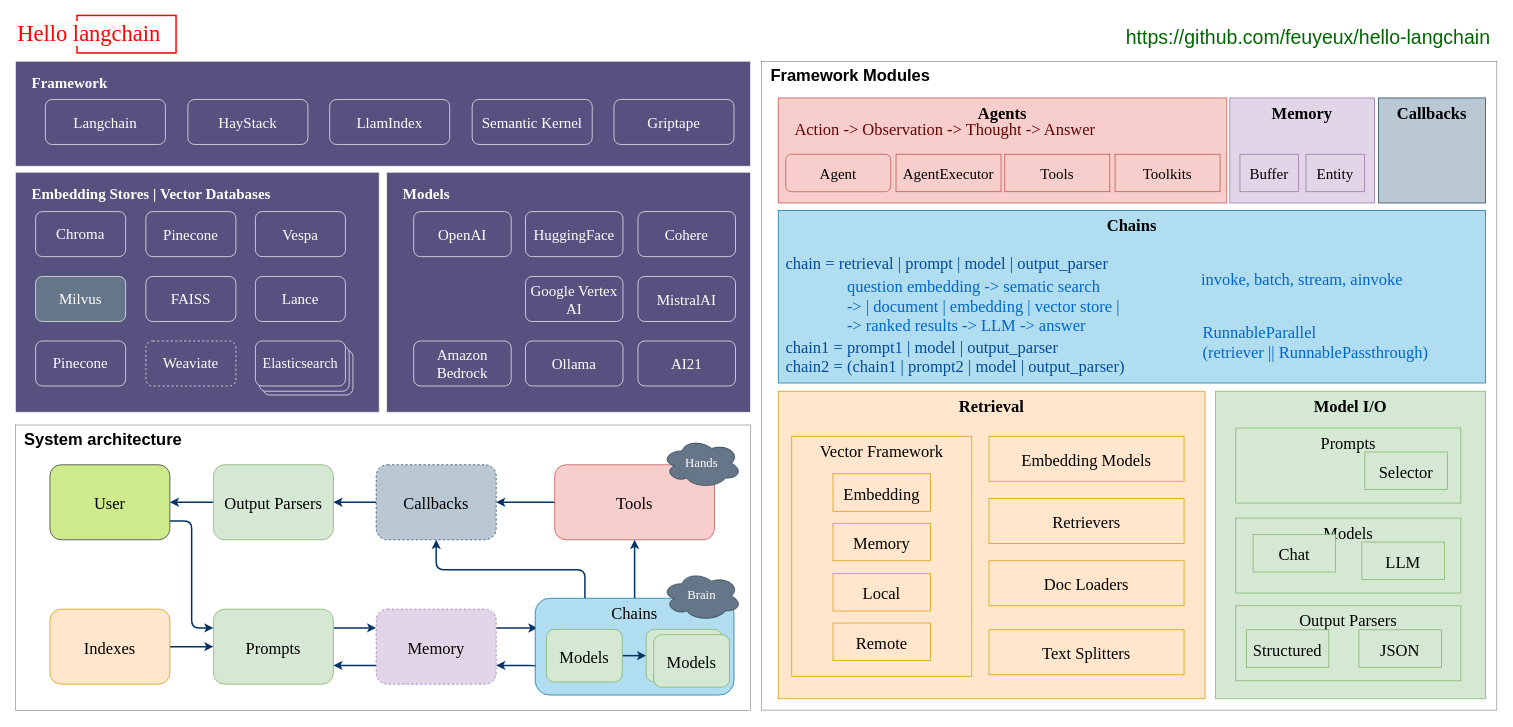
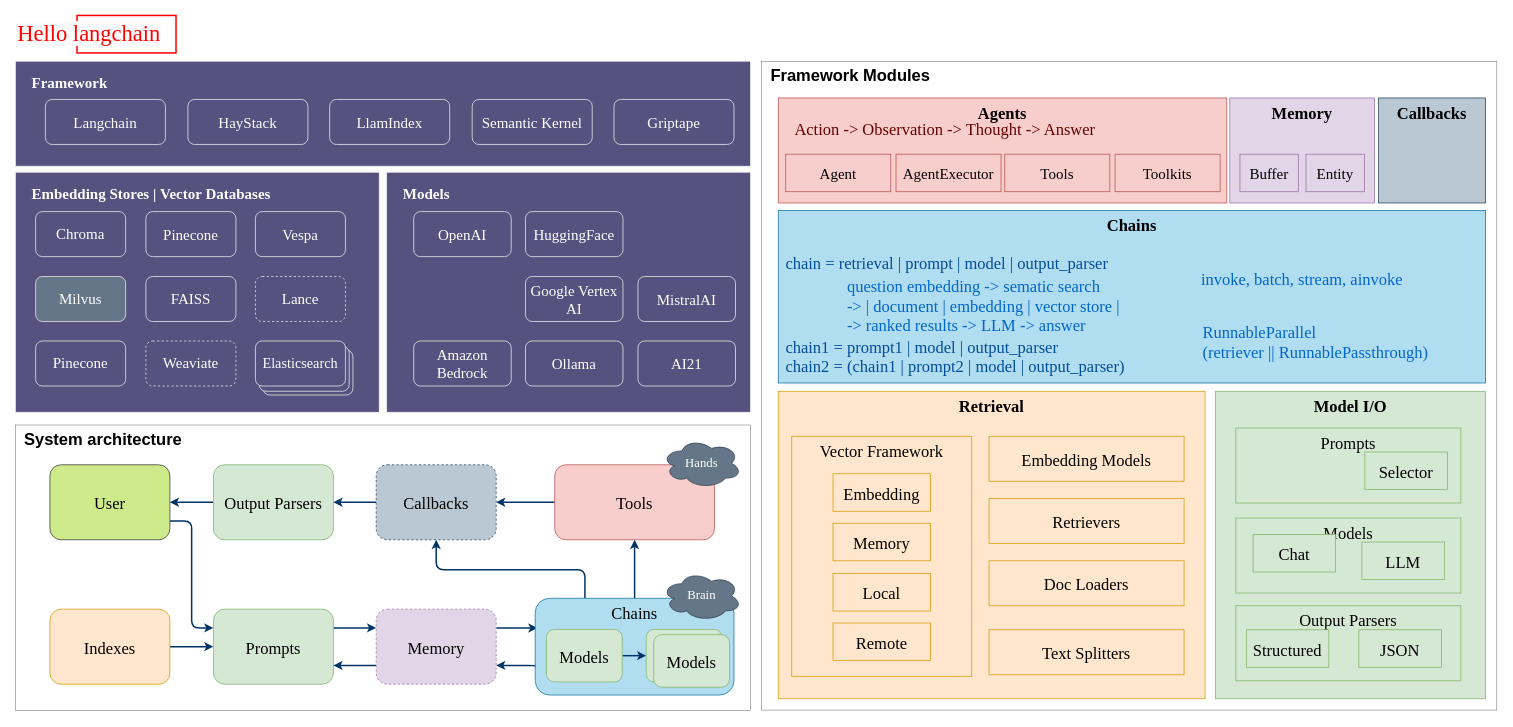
(1308, 37) -> none
(838, 173) -> (838, 173)
(687, 234) -> none
(300, 299) -> (300, 299)
